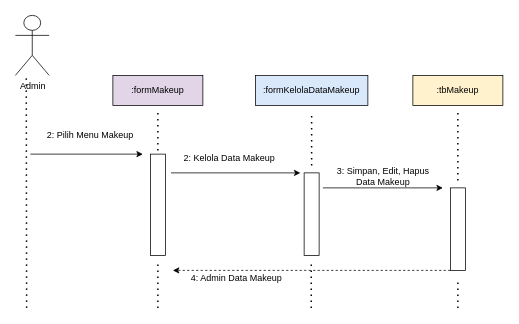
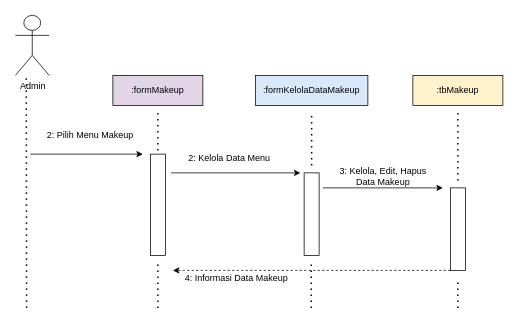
(230, 158) -> (230, 158)
(383, 177) -> (383, 177)
(237, 278) -> (237, 278)
